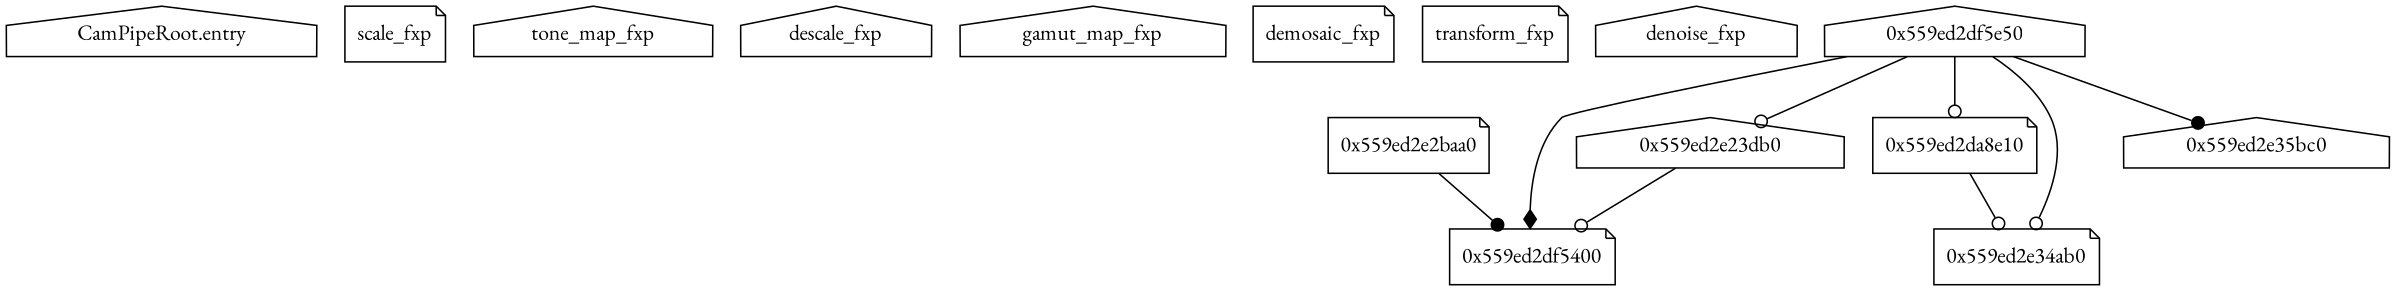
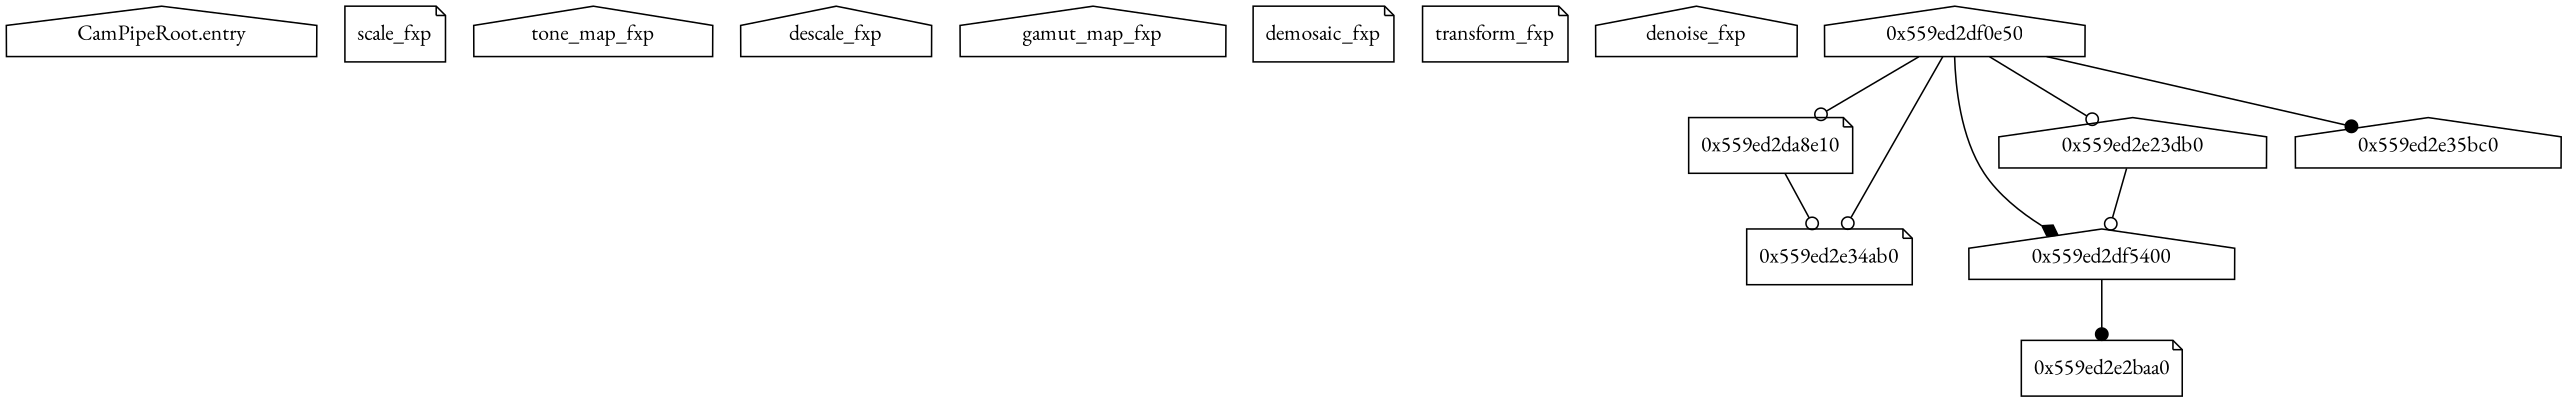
(1955, 34) -> (1955, 34)
(1466, 197) -> (2102, 304)
(1532, 257) -> (2102, 257)
